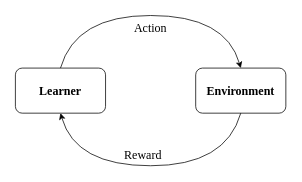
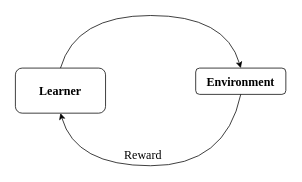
(150, 28) -> none
(240, 90) -> (240, 81)
